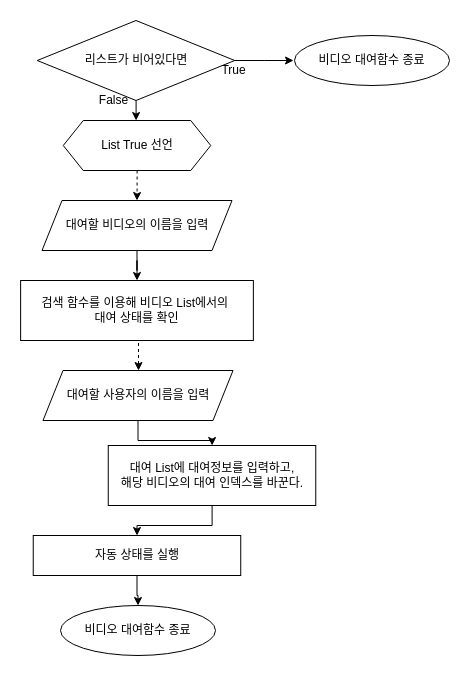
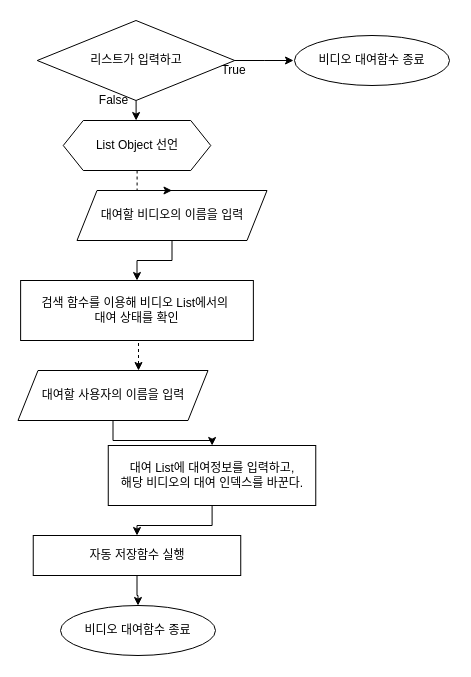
(137, 61) -> (137, 61)
(138, 146) -> (138, 146)
(137, 226) -> (172, 216)
(138, 396) -> (113, 396)
(138, 556) -> (138, 556)
